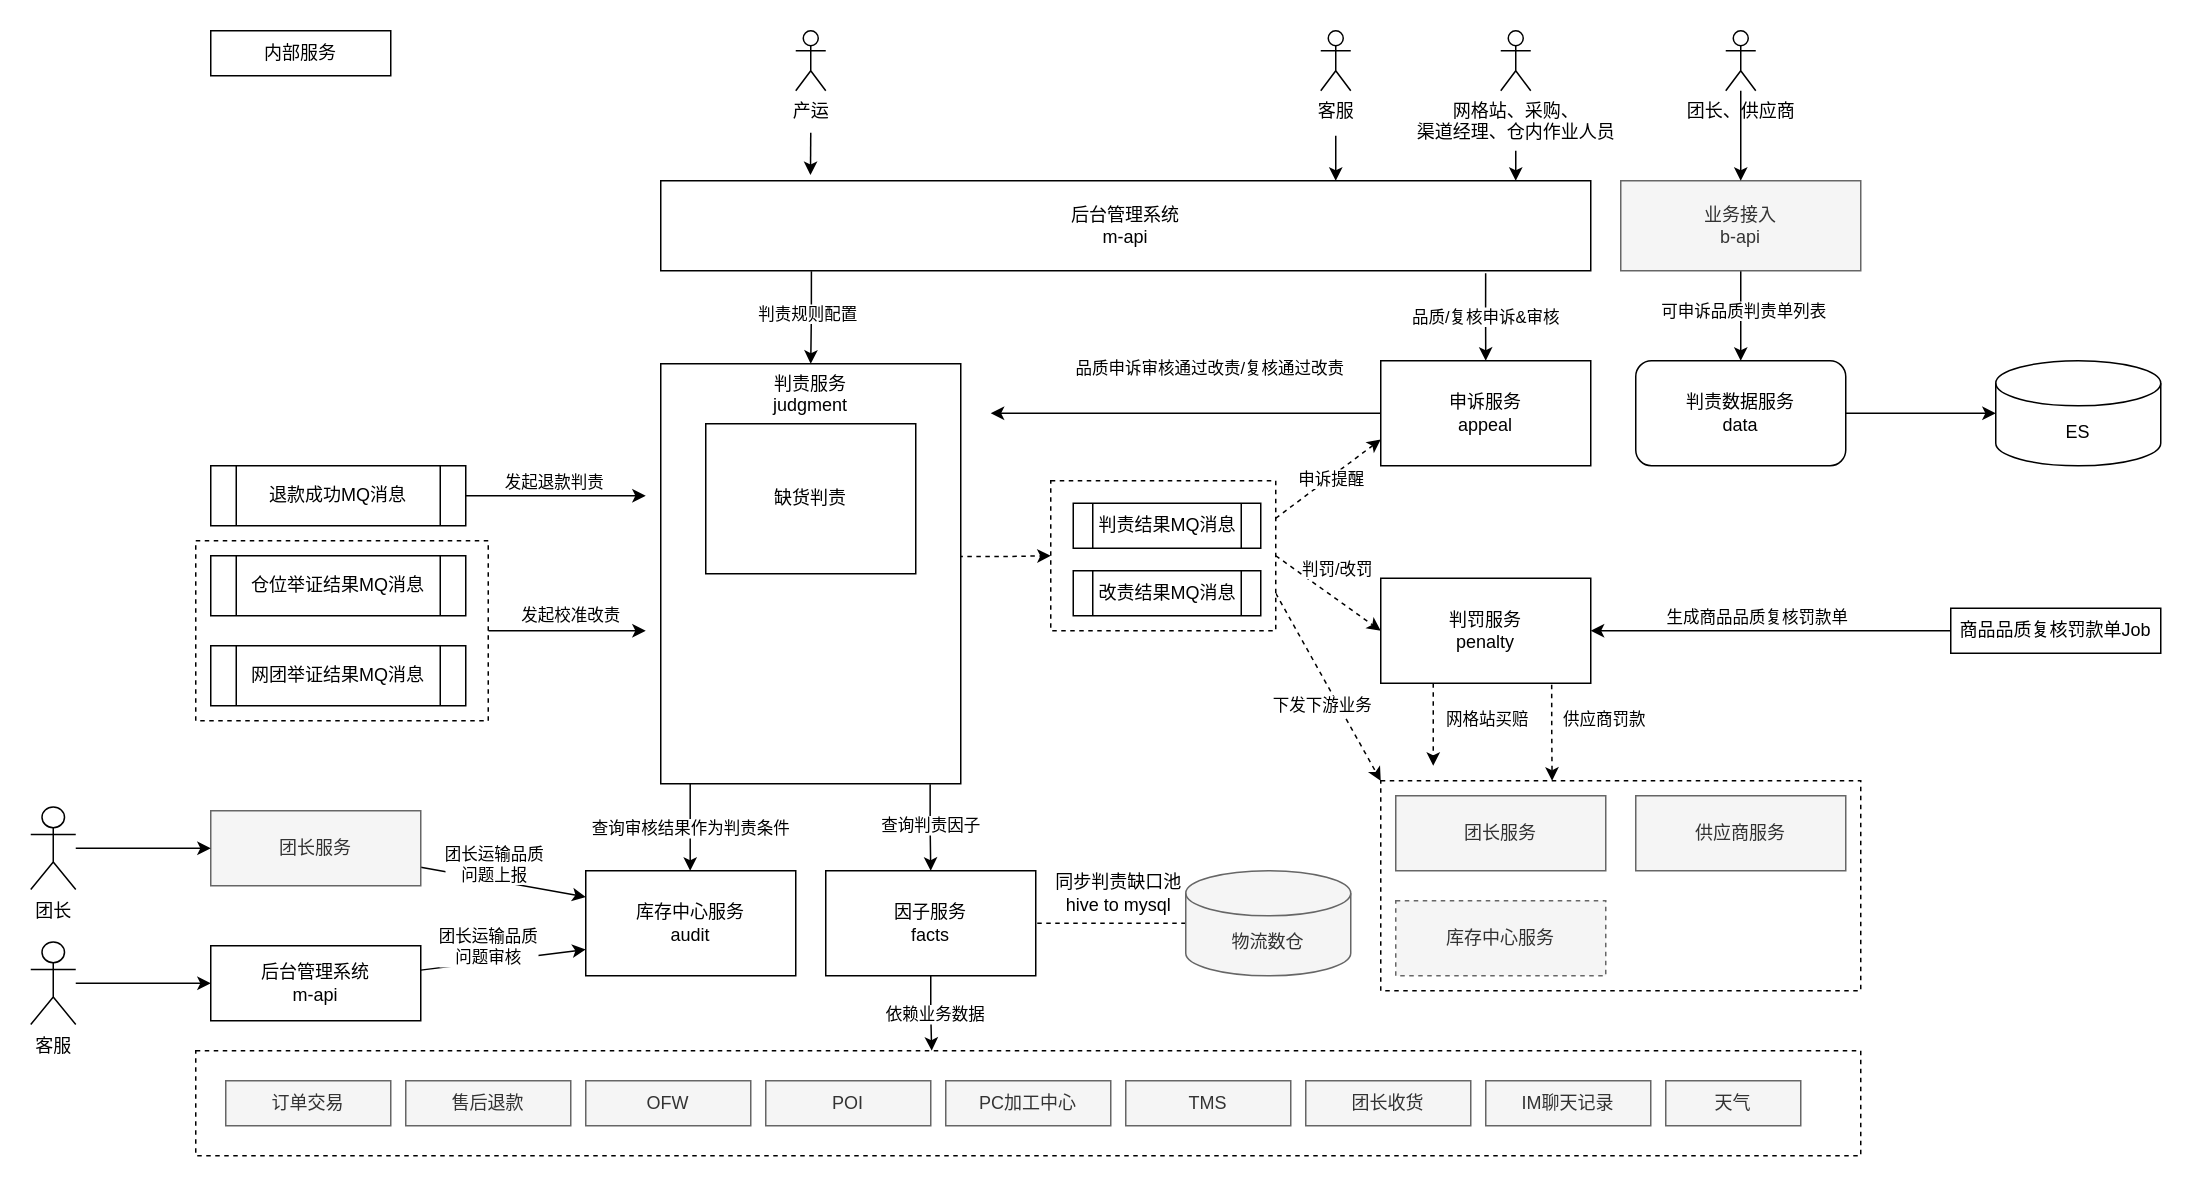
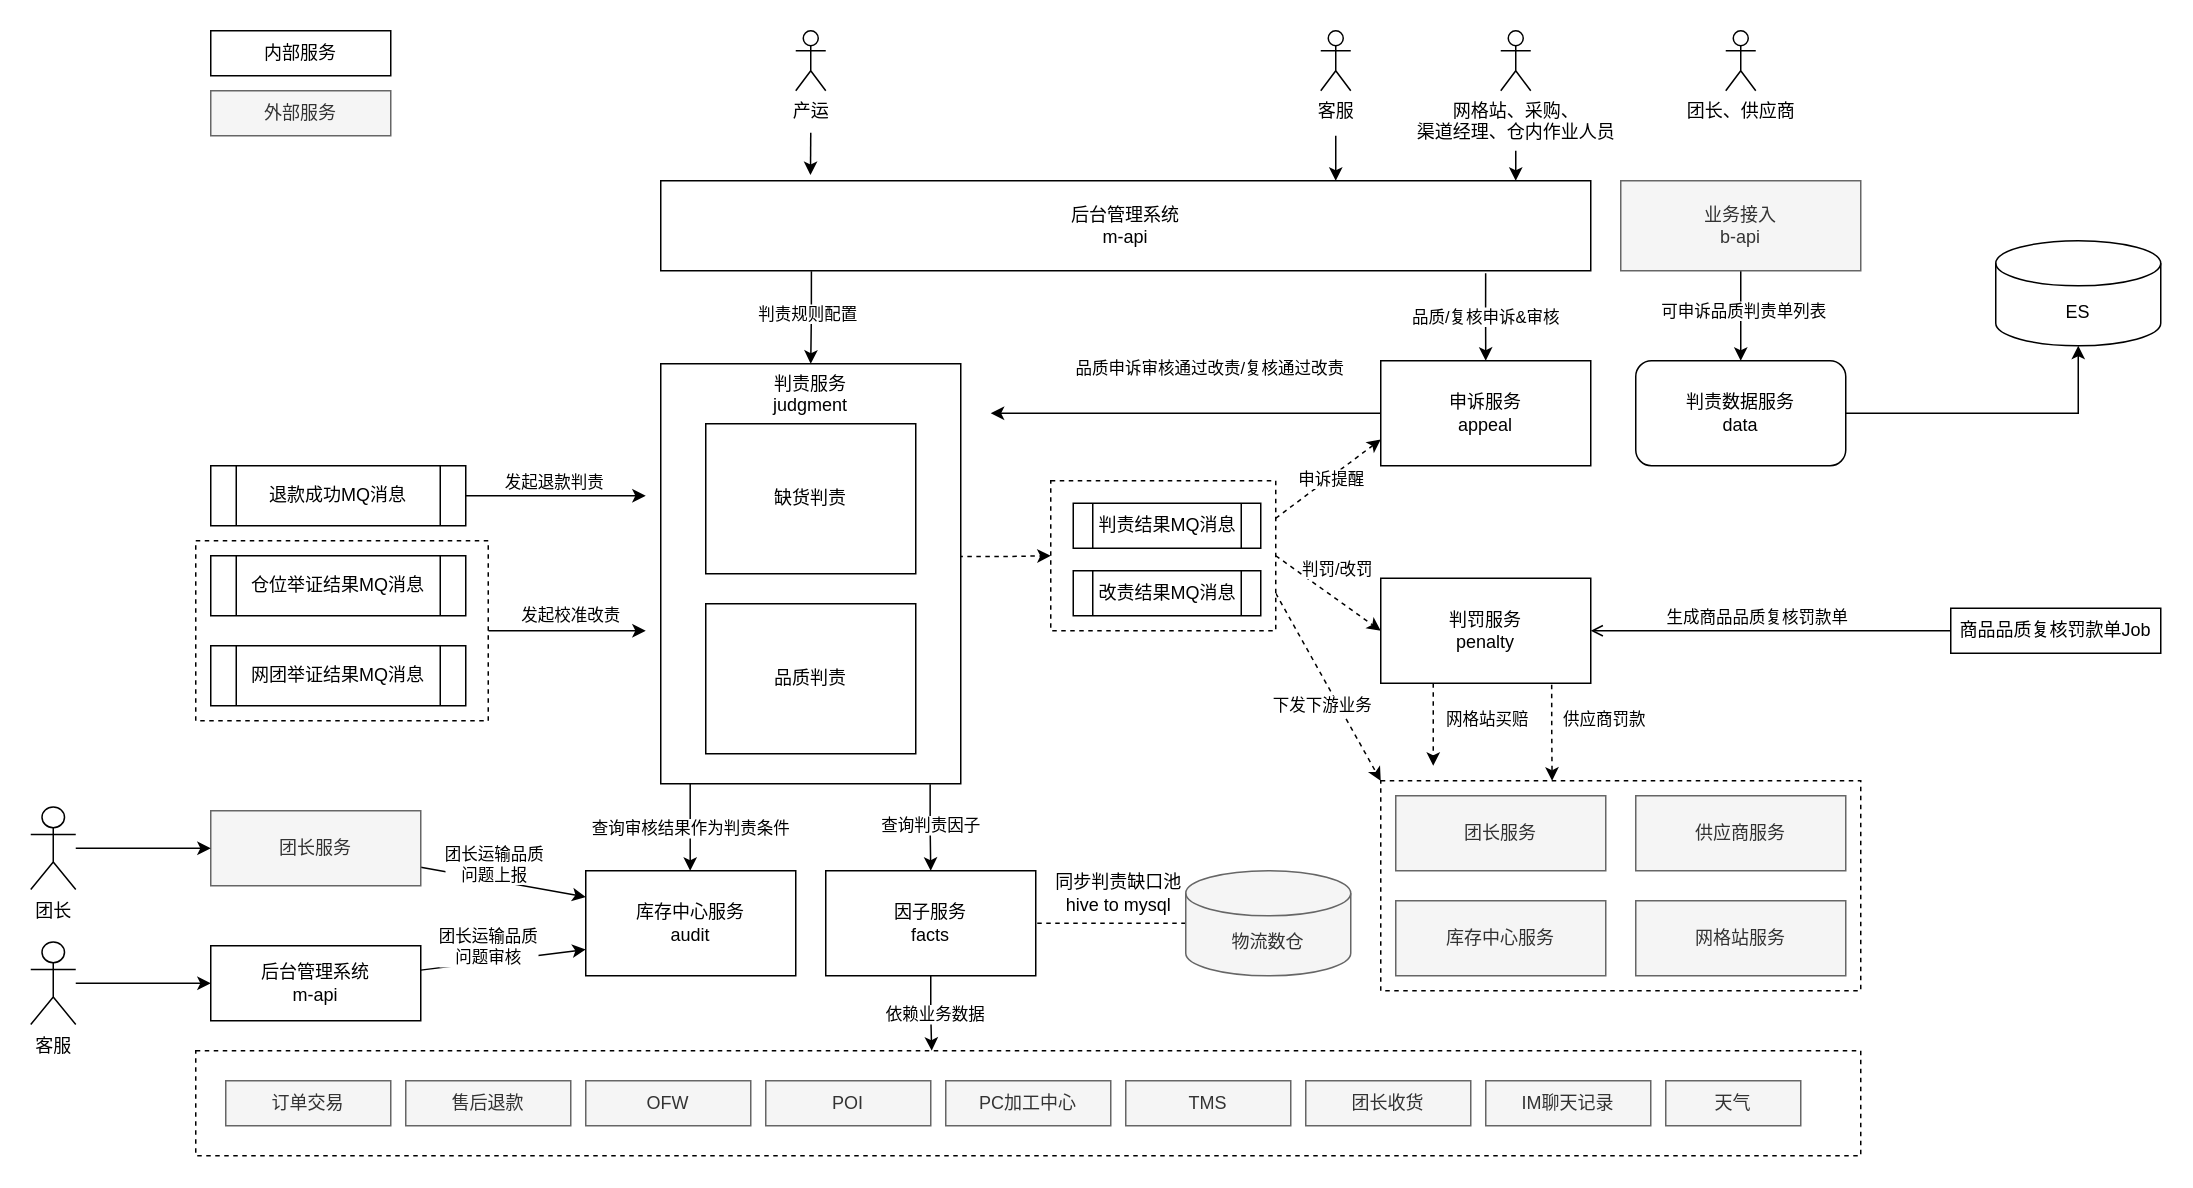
none -> (301, 113)
(1741, 131) -> none
(2078, 413) -> (2078, 293)
(1602, 631) -> (1599, 631)
none -> (811, 679)
(1501, 938) -> (1501, 938)
none -> (1741, 938)
